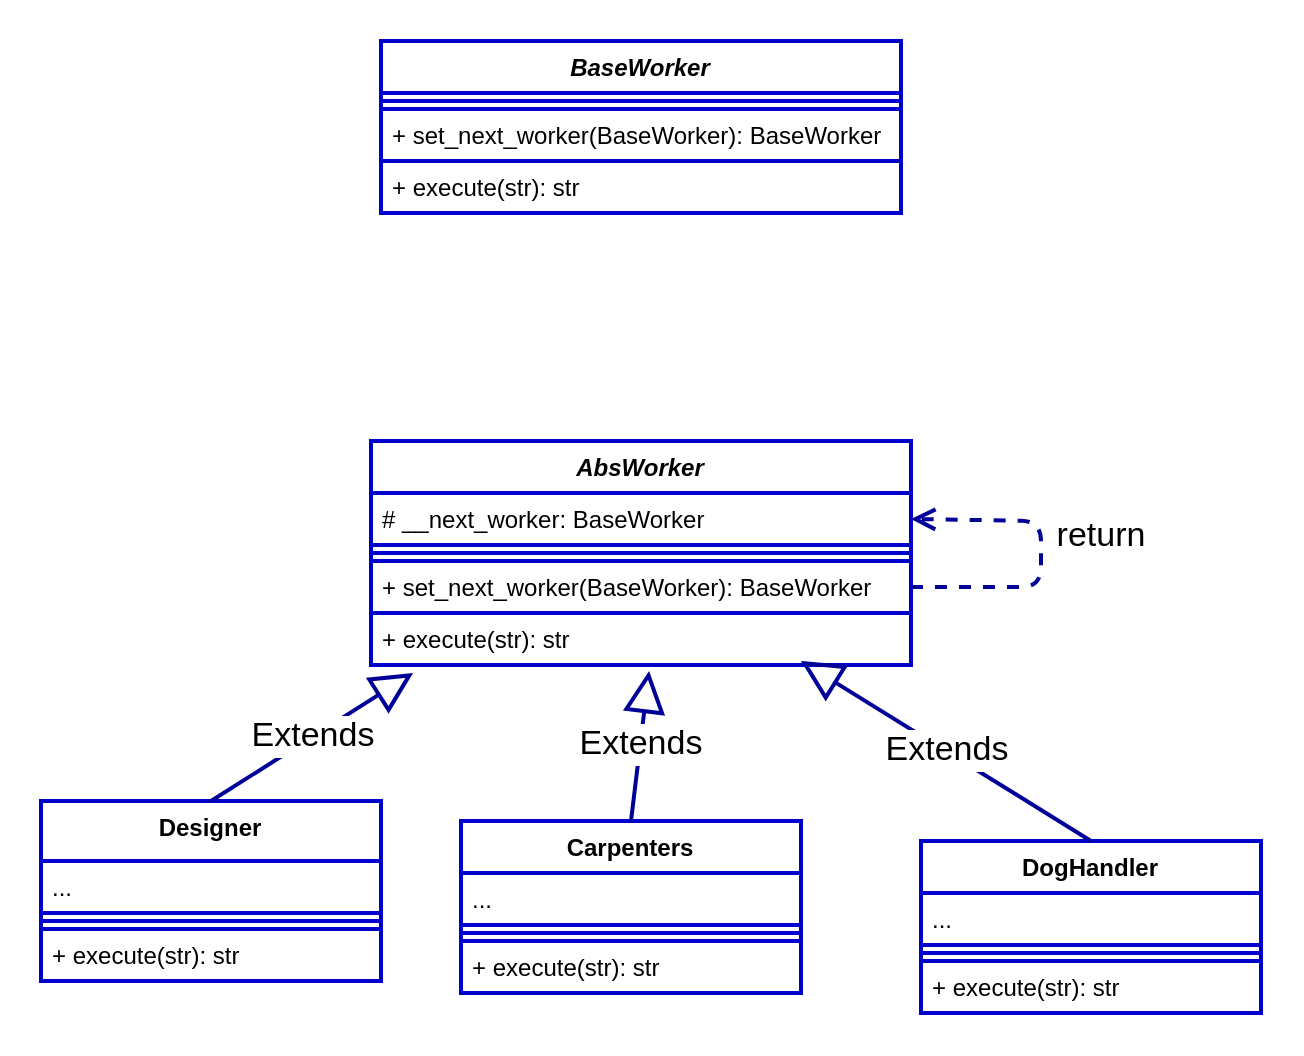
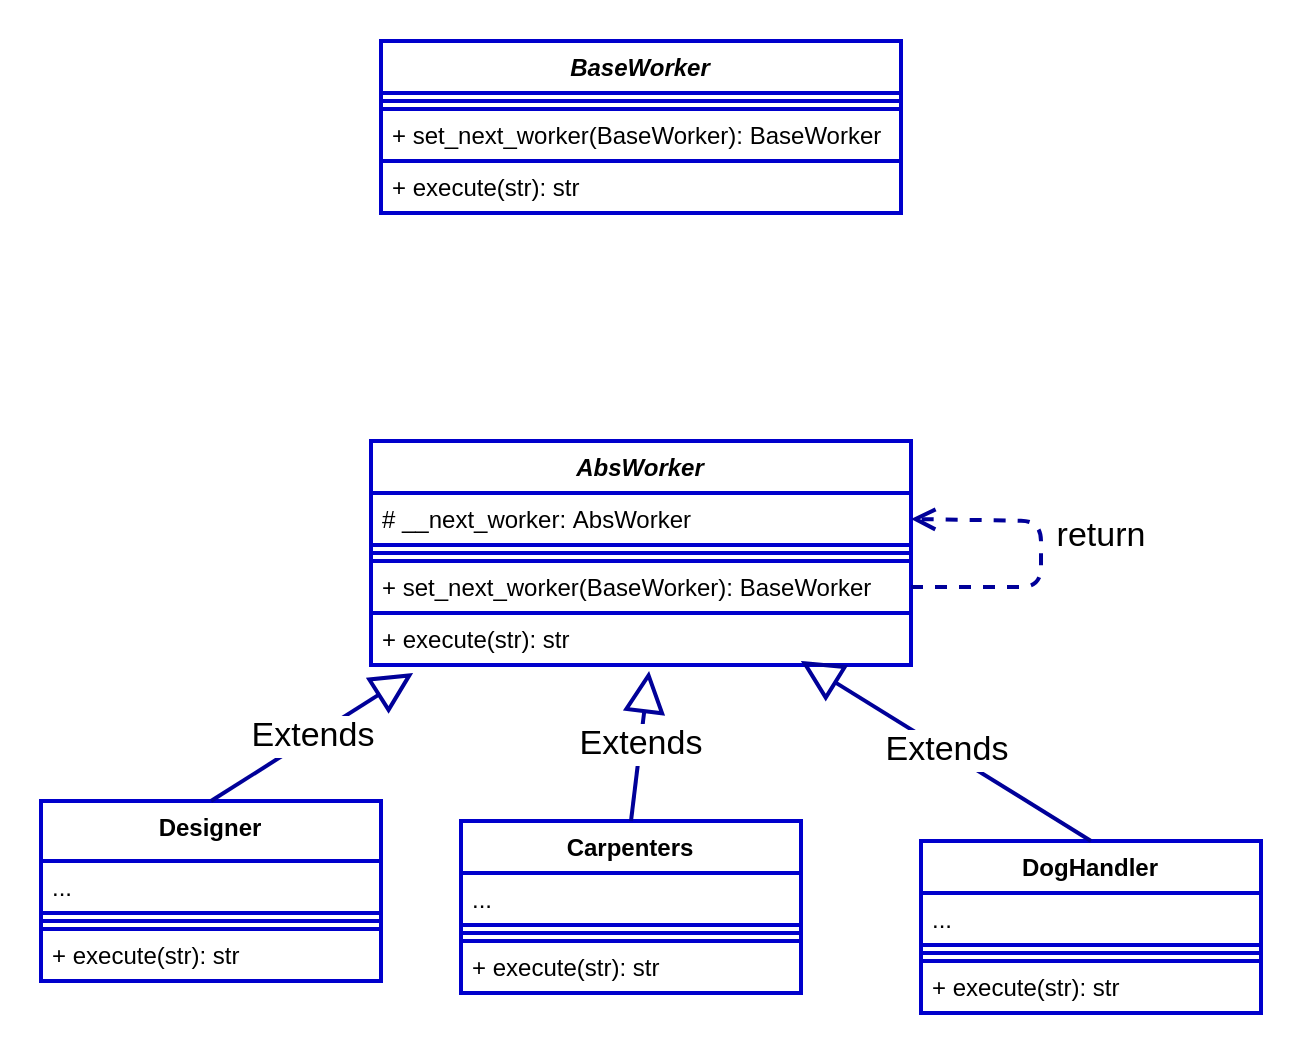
(560, 520) -> (554, 520)
